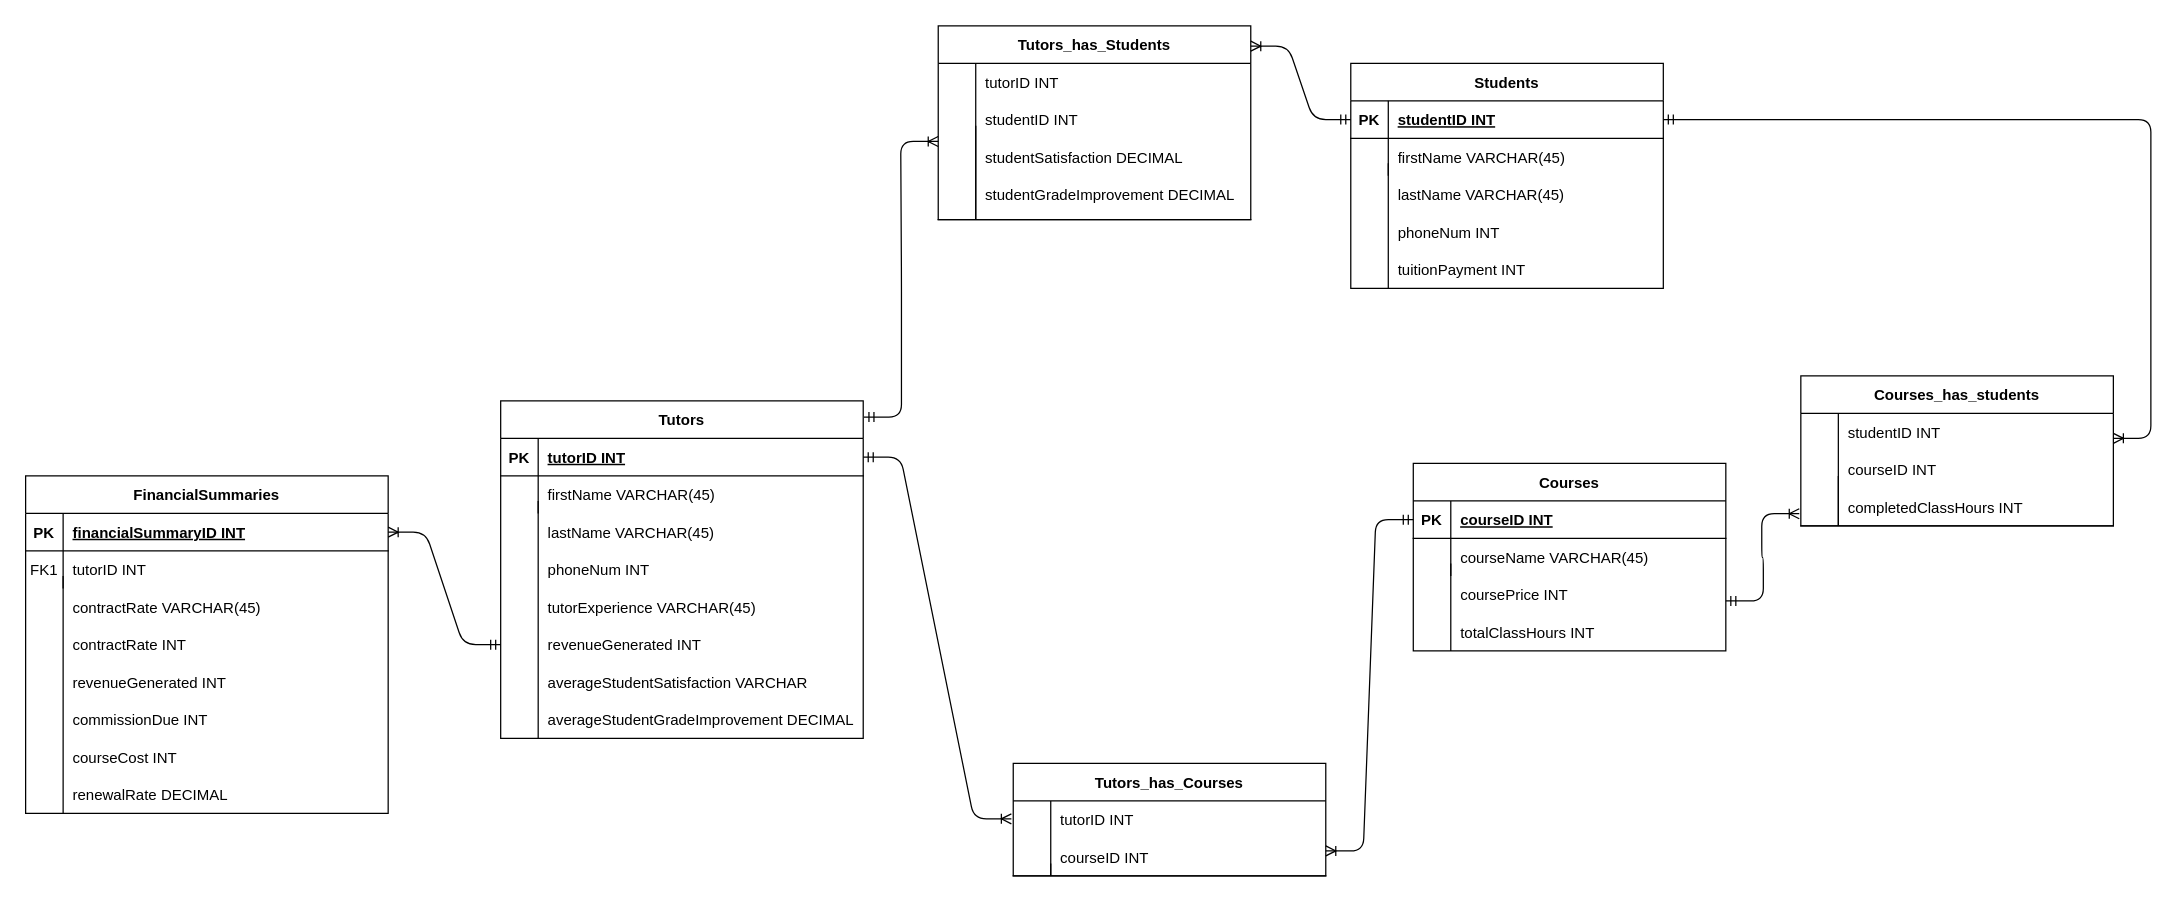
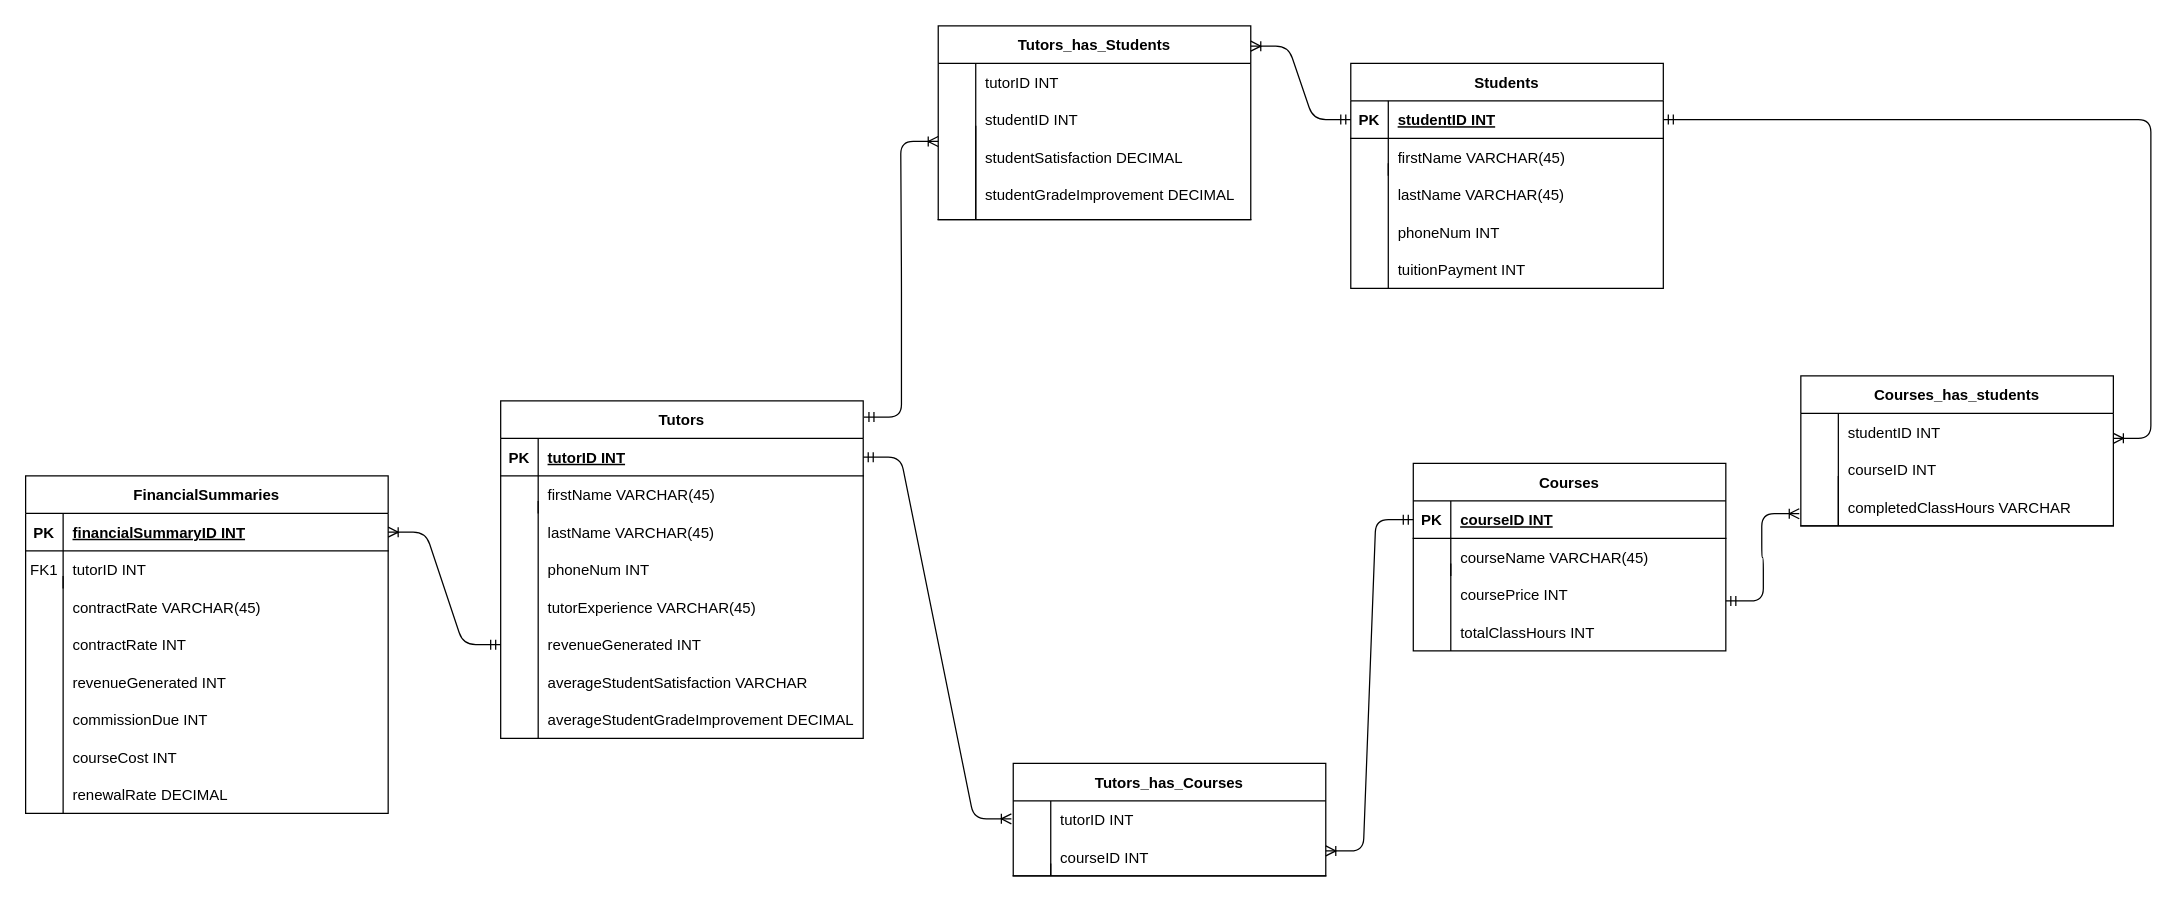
(1938, 508) -> (1955, 508)
